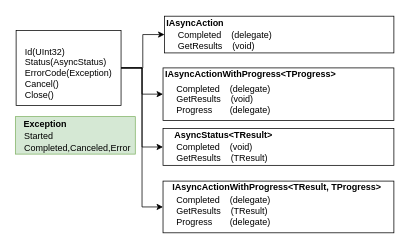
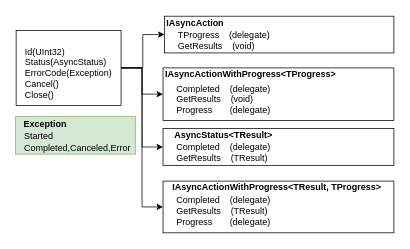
(231, 40) -> (233, 40)
(230, 153) -> (230, 153)
